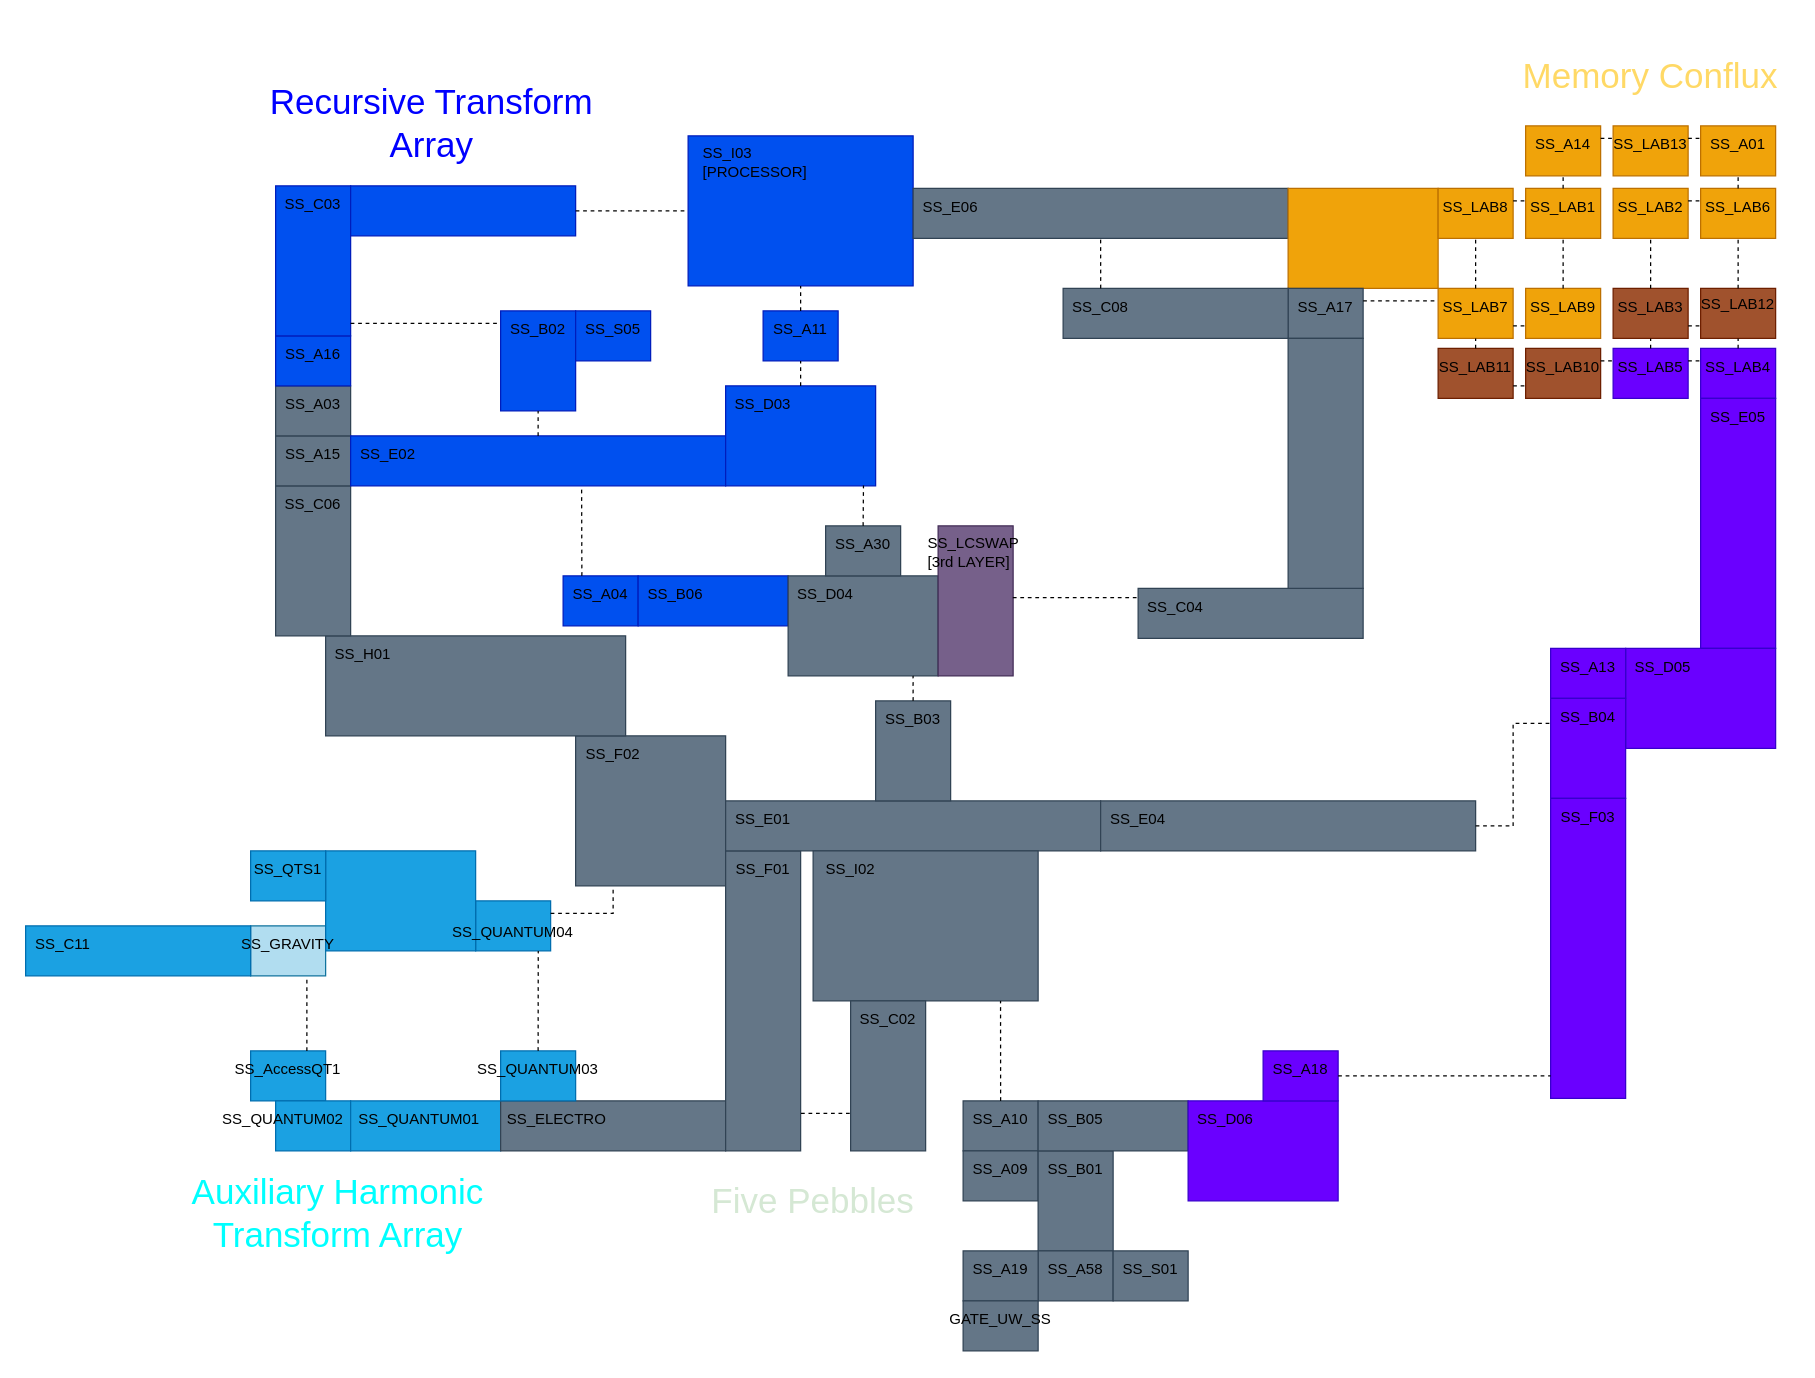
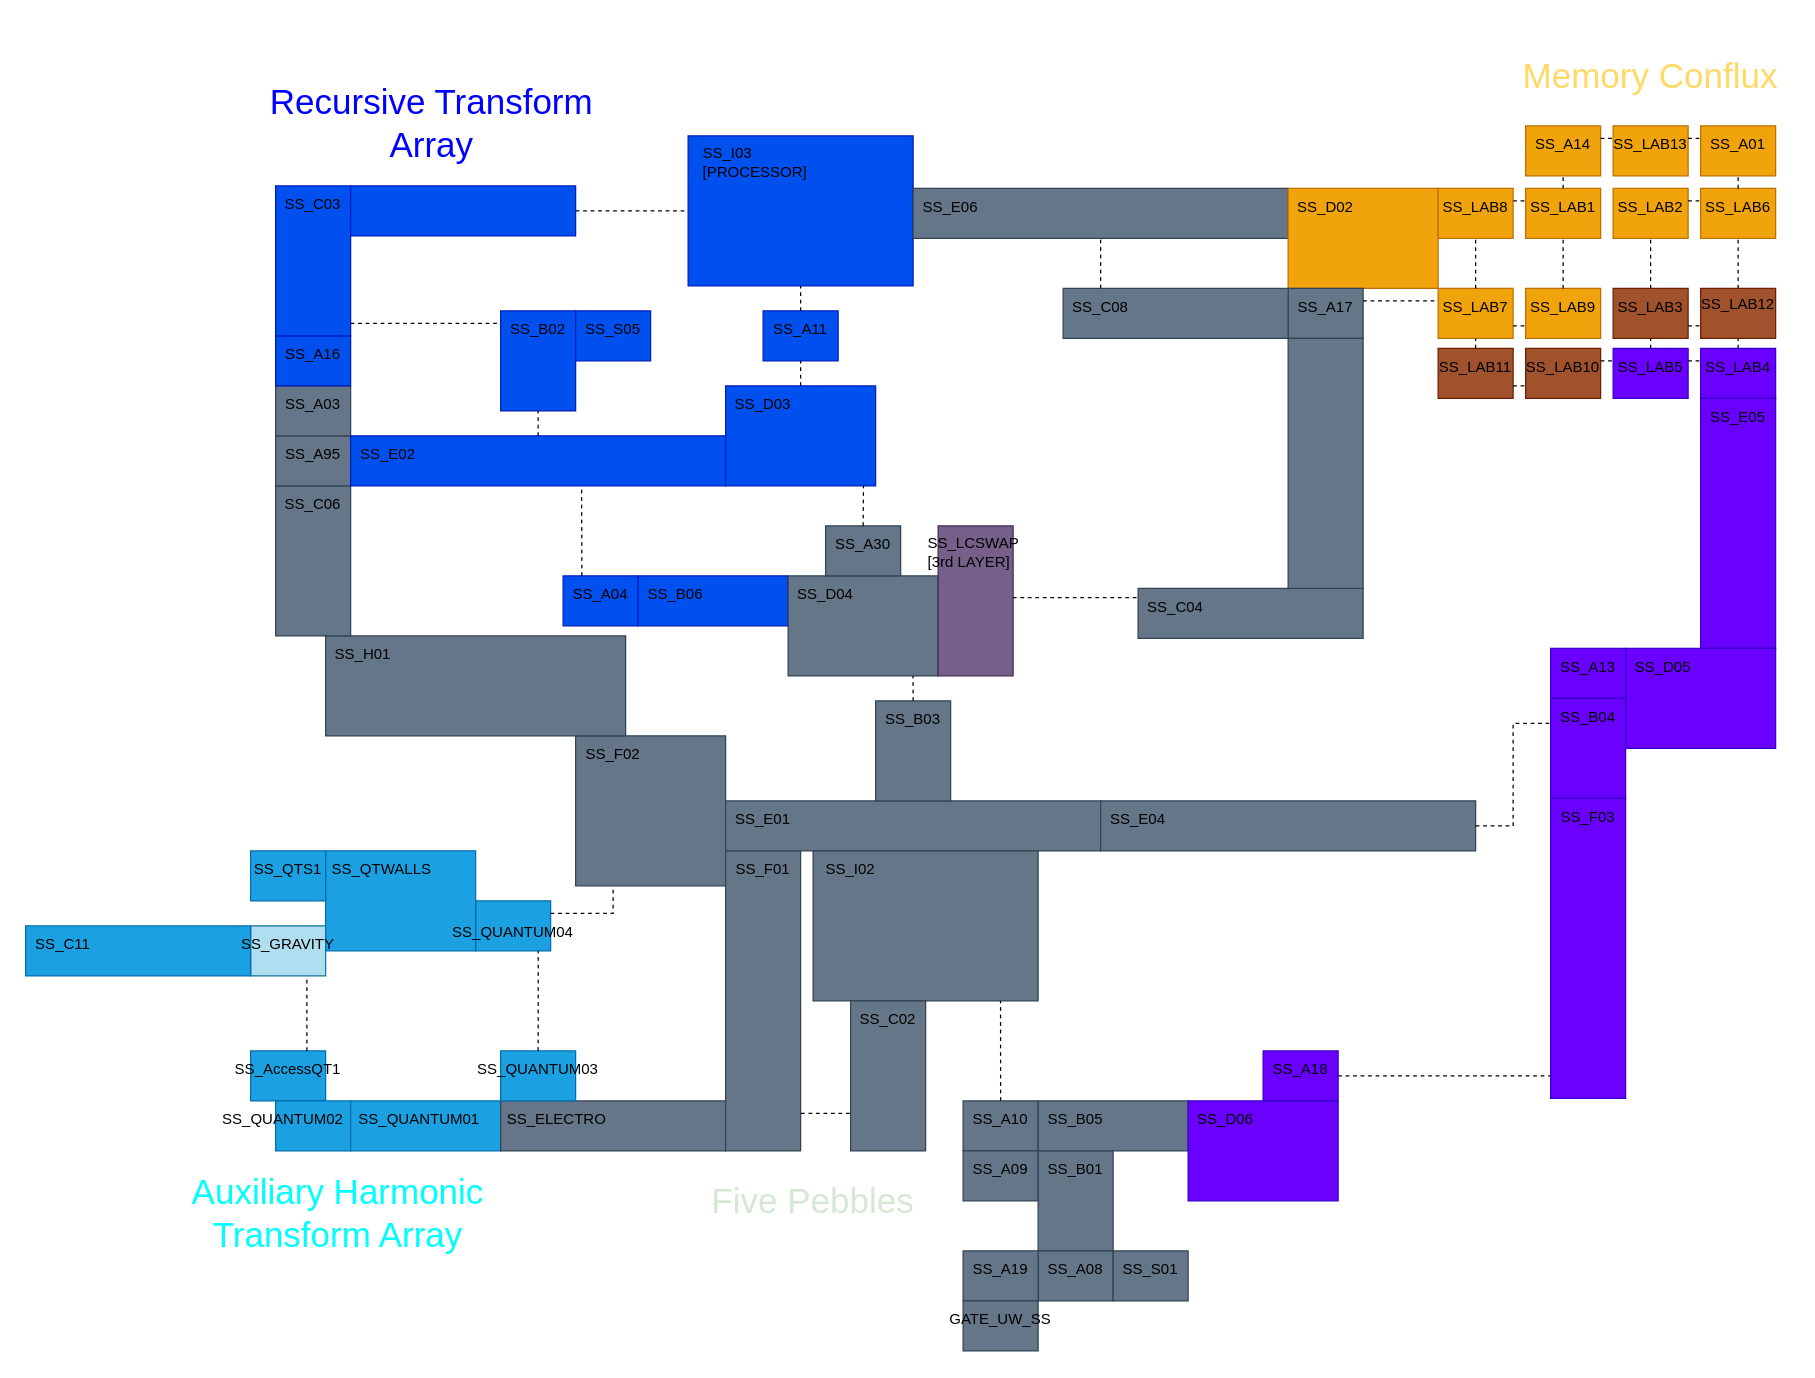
none -> (1326, 207)
(313, 454) -> (313, 454)
none -> (382, 869)
(1076, 1269) -> (1076, 1269)
